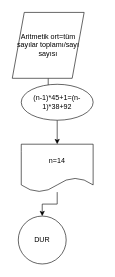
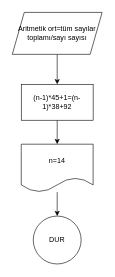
(48, 45) -> (57, 33)
(57, 102) -> (57, 102)
(42, 240) -> (57, 240)
